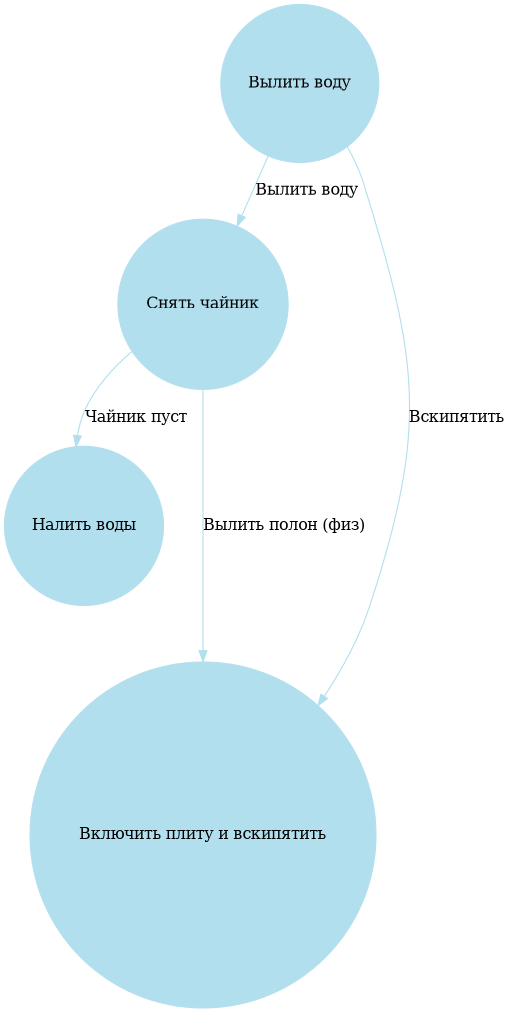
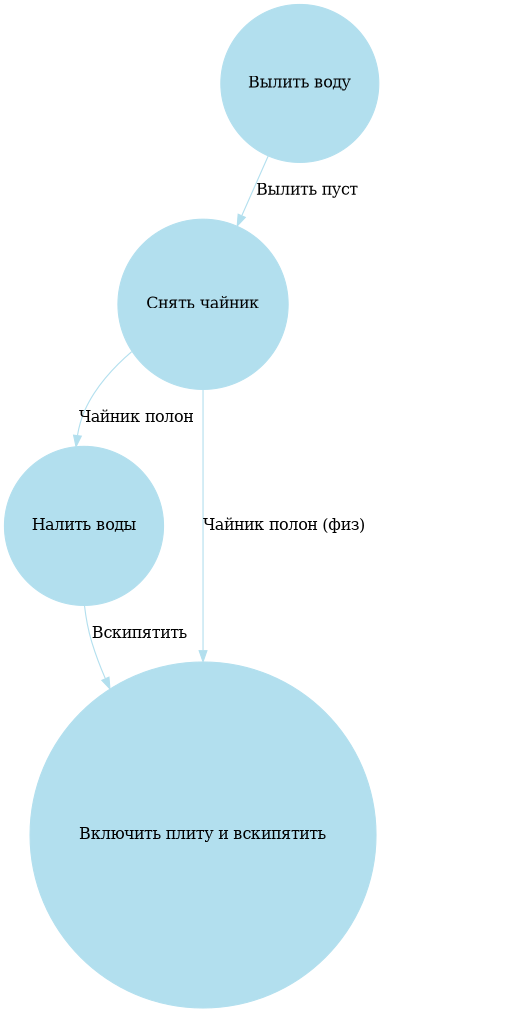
(307, 191) -> (307, 191)
(136, 418) -> (136, 418)
(409, 425) -> (92, 643)
(284, 526) -> (284, 526)
